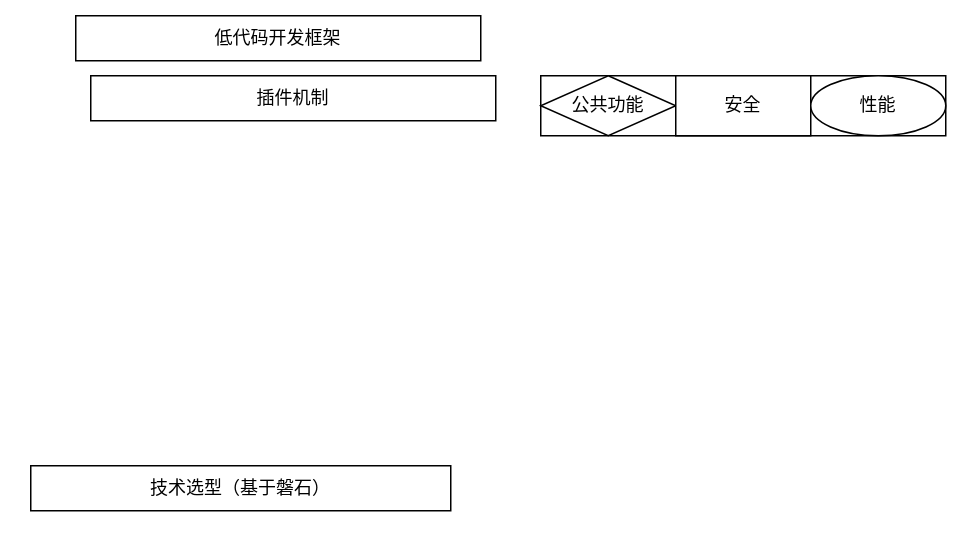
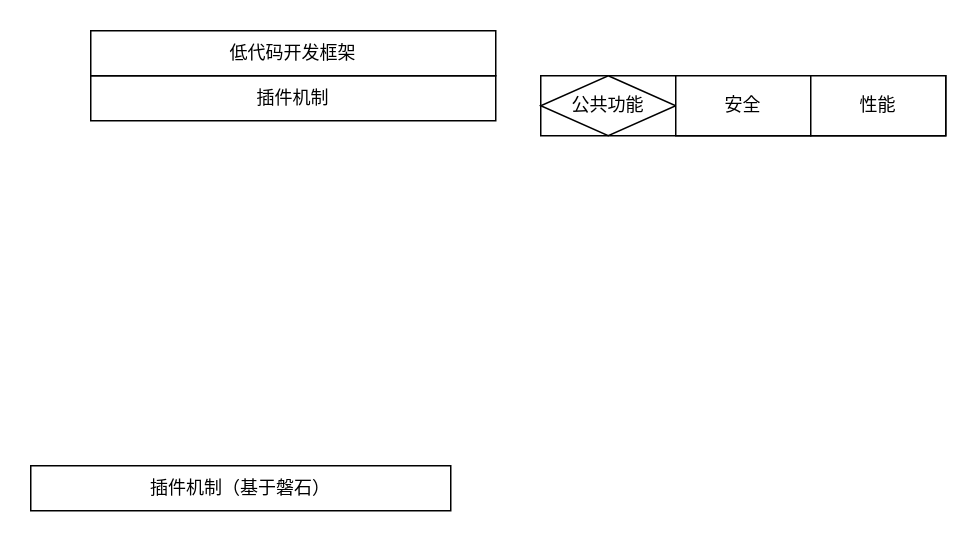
(278, 38) -> (293, 53)
(878, 106) -> (878, 106)
(241, 488) -> (241, 488)
